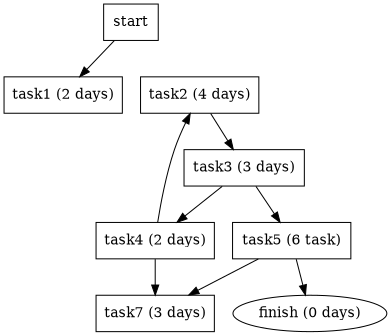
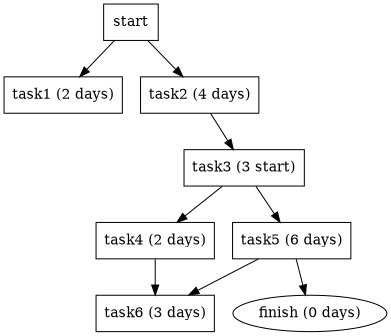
(244, 168) -> (244, 168)
(168, 172) -> (162, 55)
(292, 241) -> (292, 241)
(155, 313) -> (155, 313)
